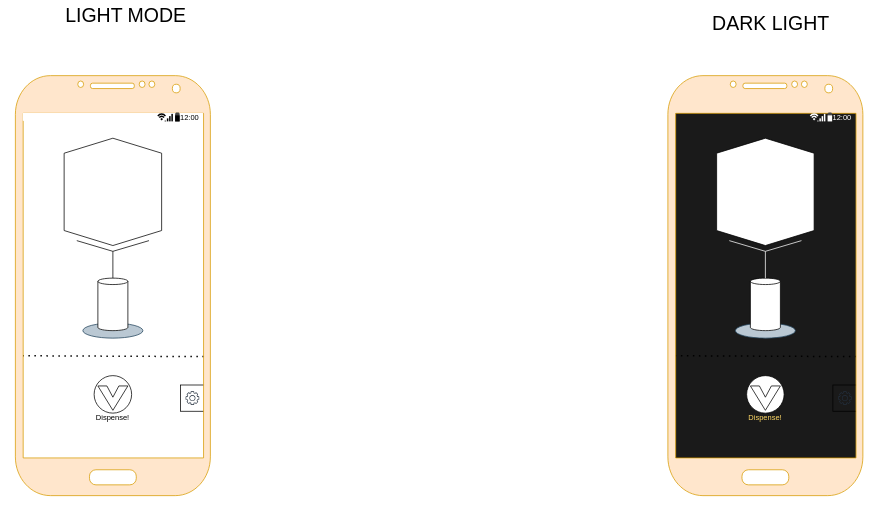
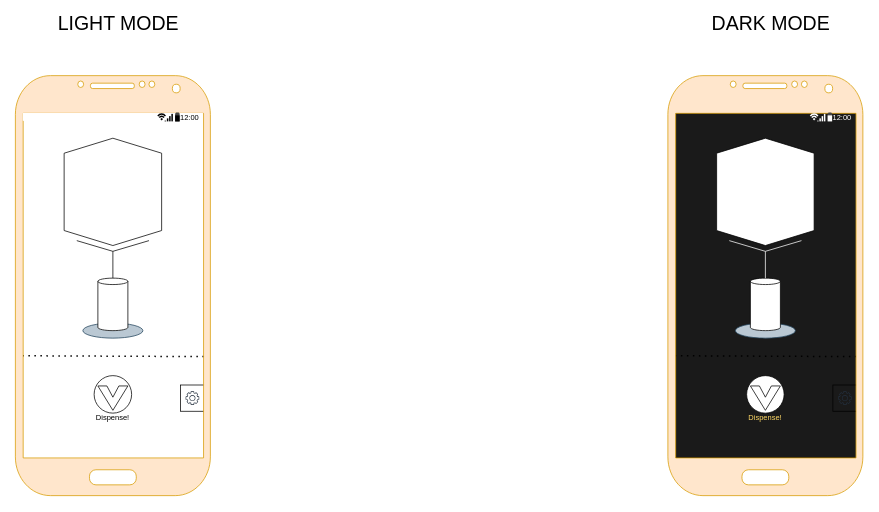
(126, 15) -> (118, 23)
(771, 23) -> (771, 23)
